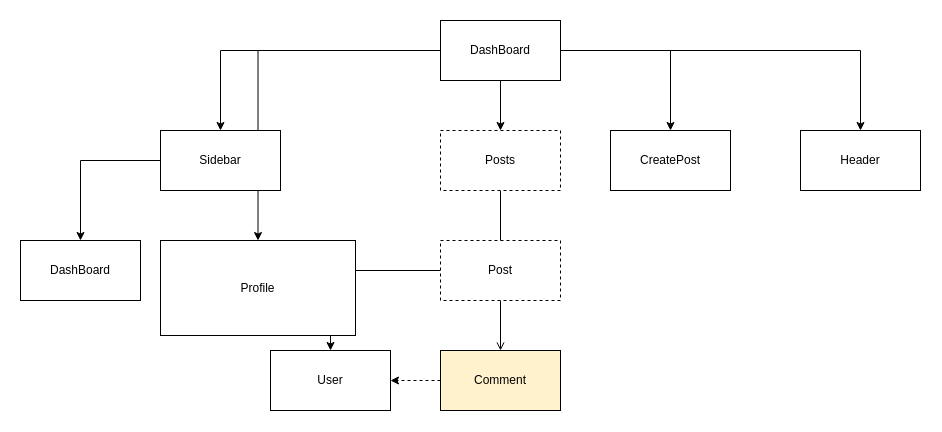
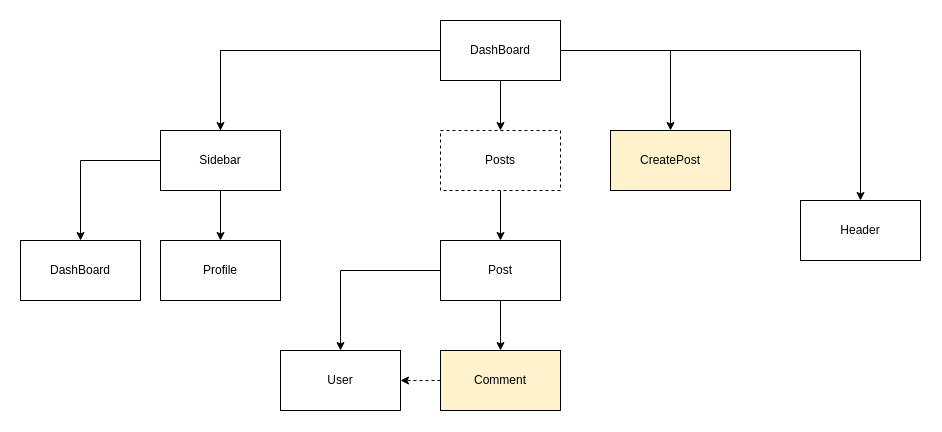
(671, 161) -> (671, 161)
(861, 161) -> (861, 231)
(501, 236) -> (501, 232)
(501, 271) -> (501, 271)
(258, 288) -> (221, 271)
(501, 344) -> (501, 342)
(331, 381) -> (341, 381)
